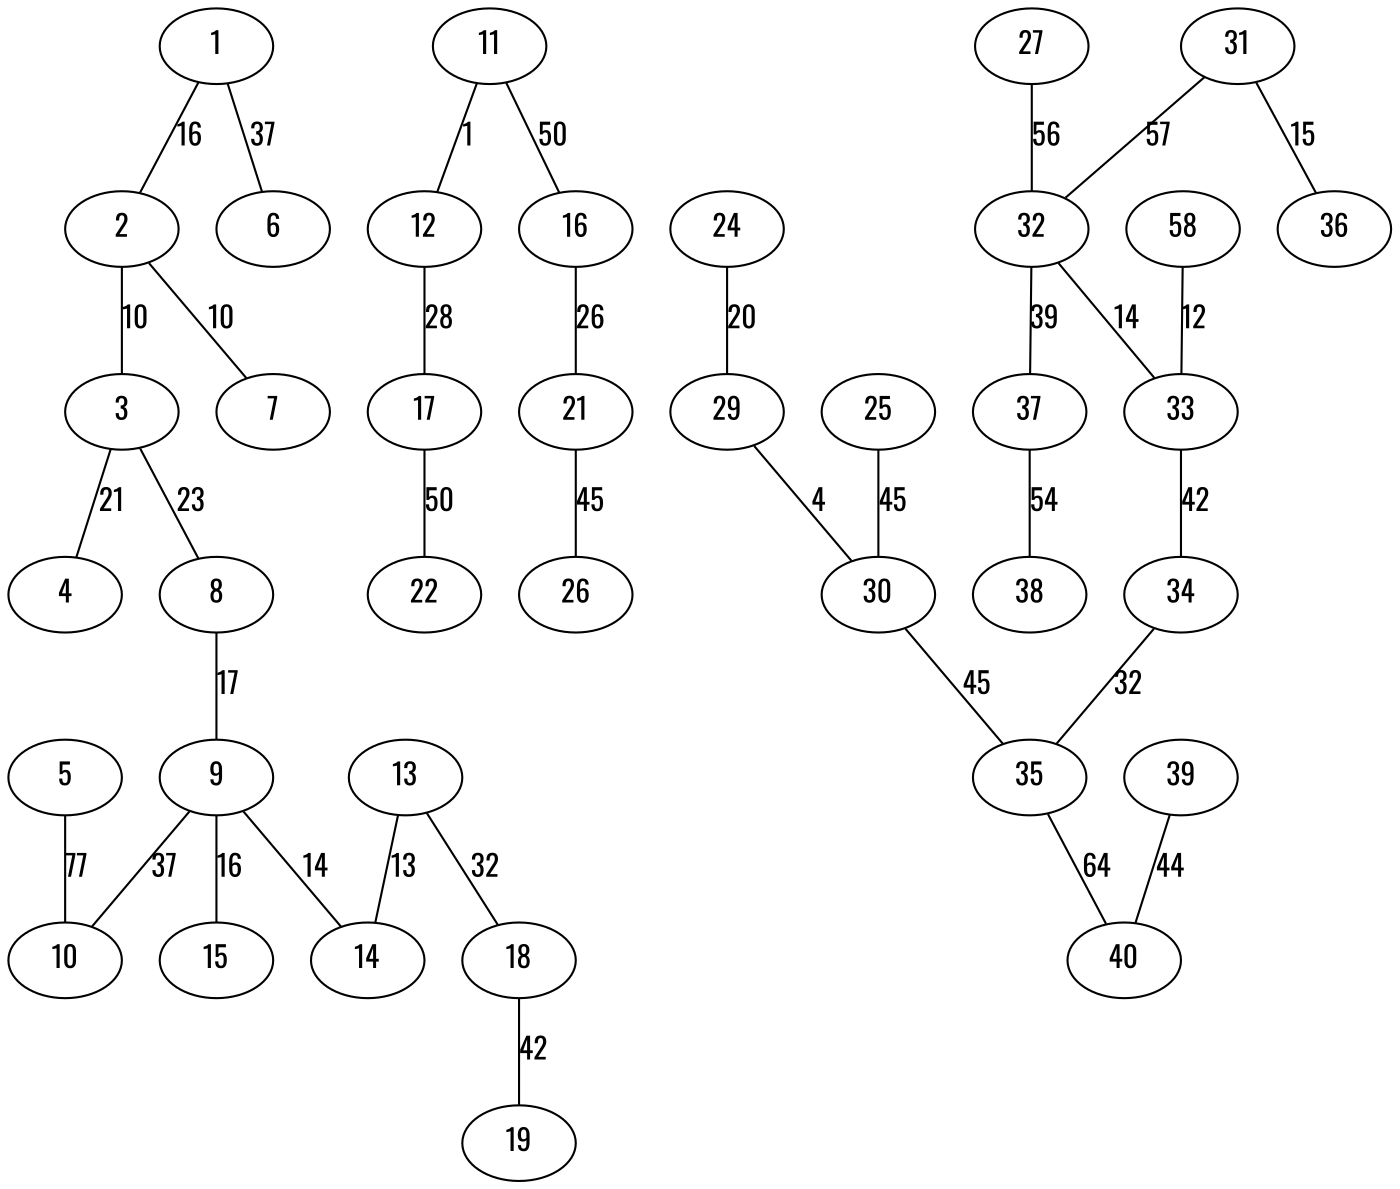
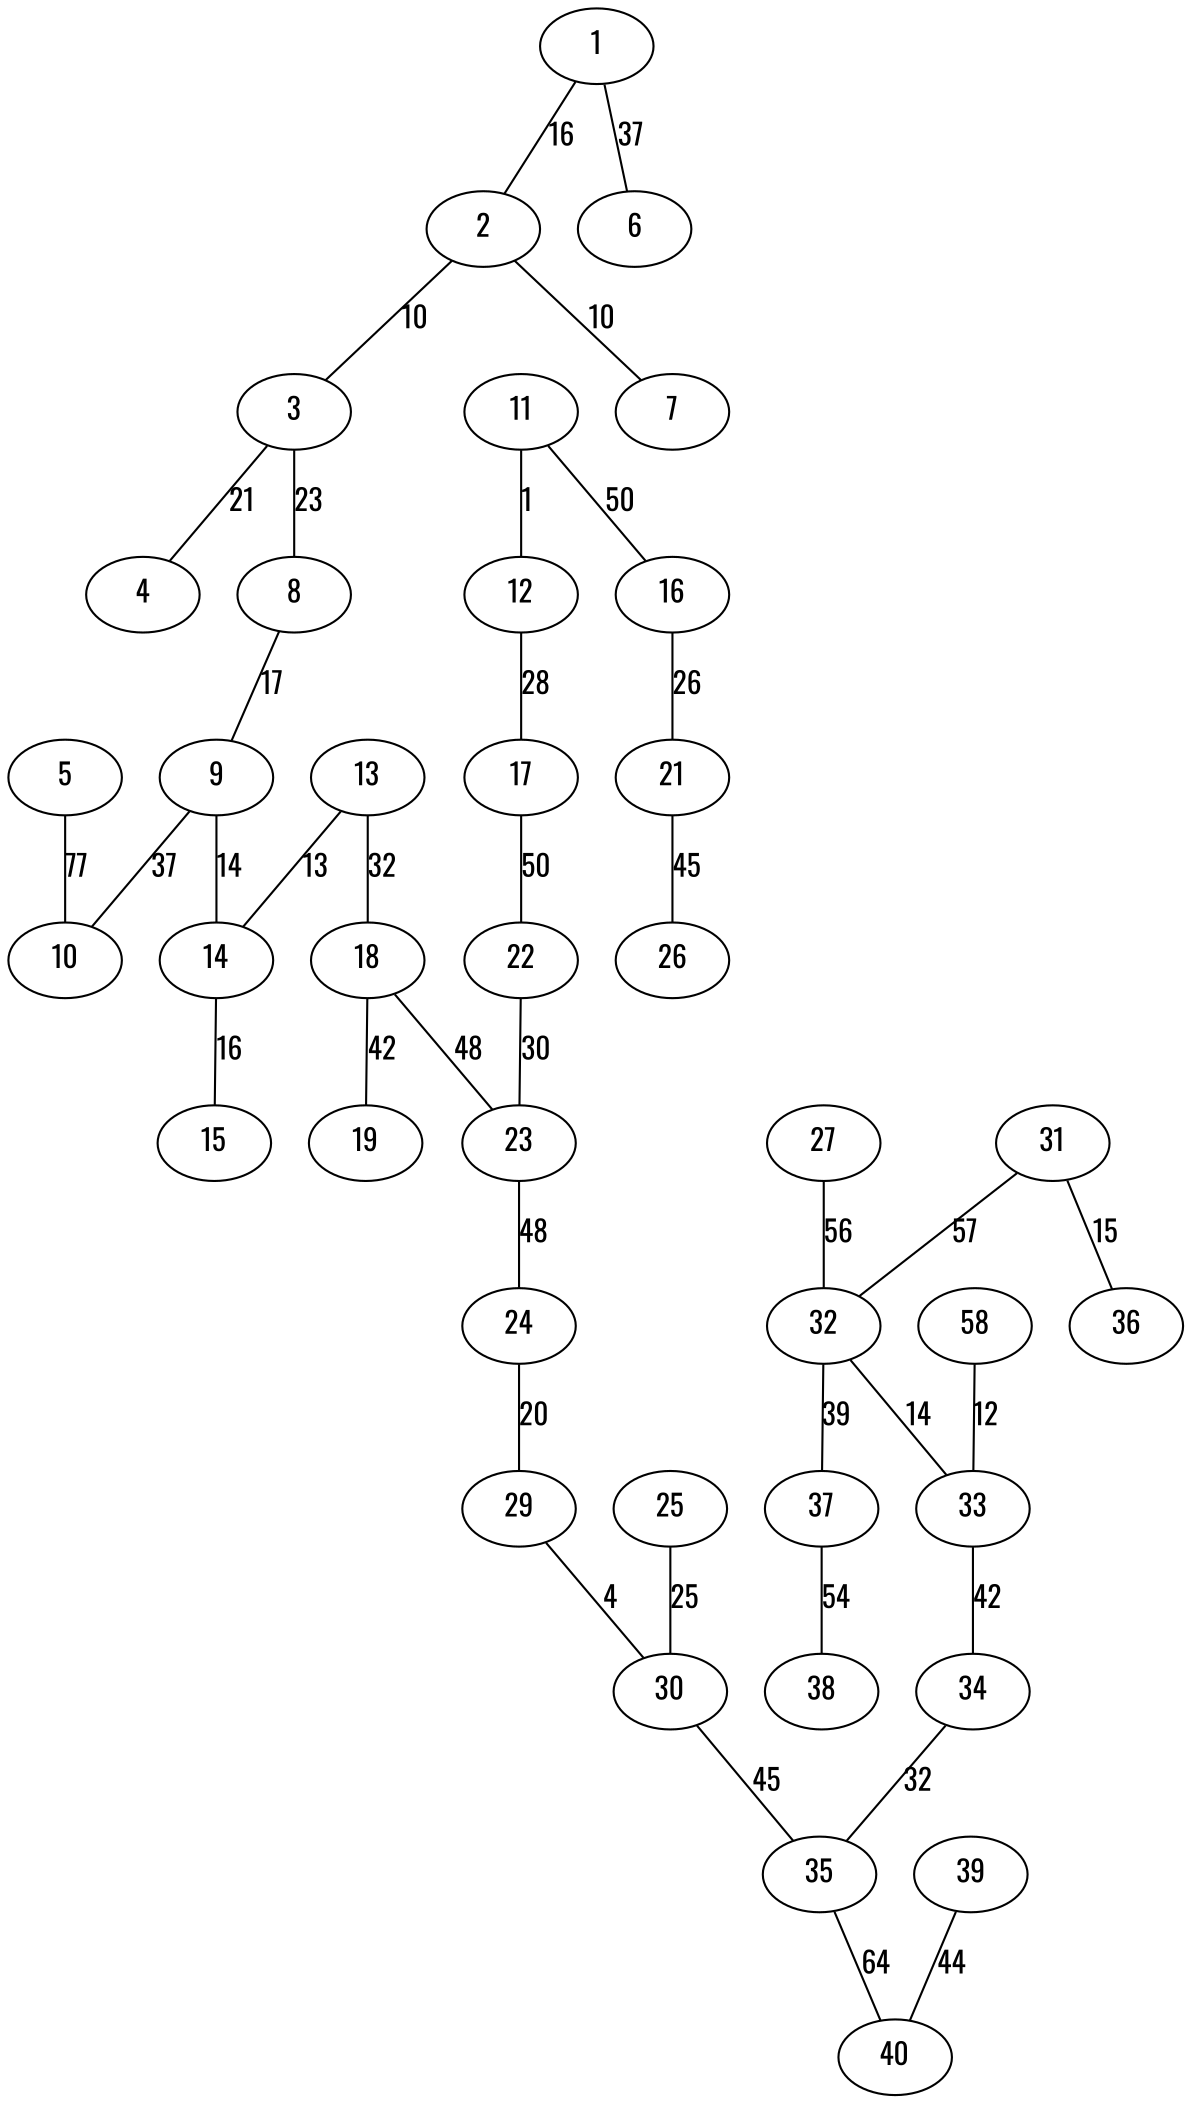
(893, 503) -> (685, 1600)
(216, 869) -> (215, 1052)
none -> (519, 1143)
